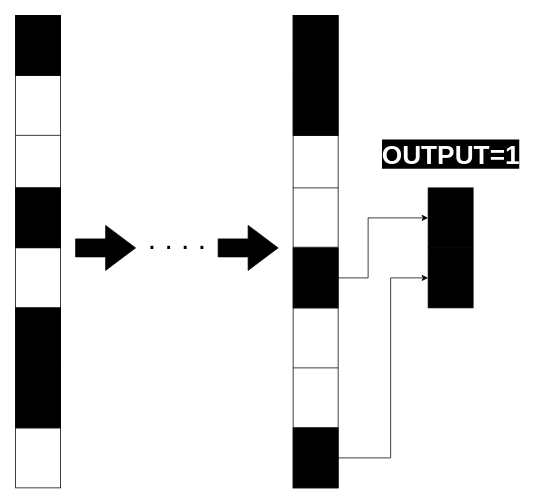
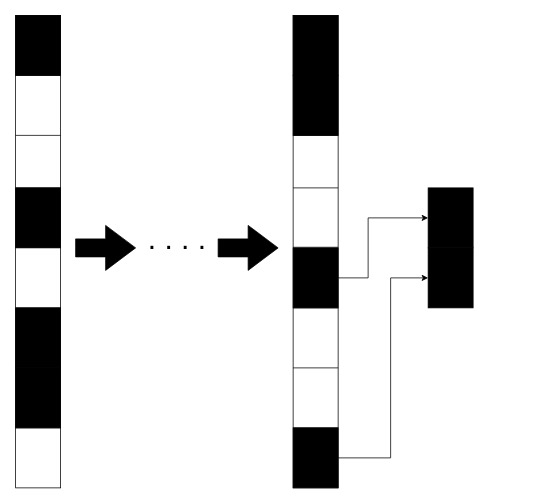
(450, 154) -> none
